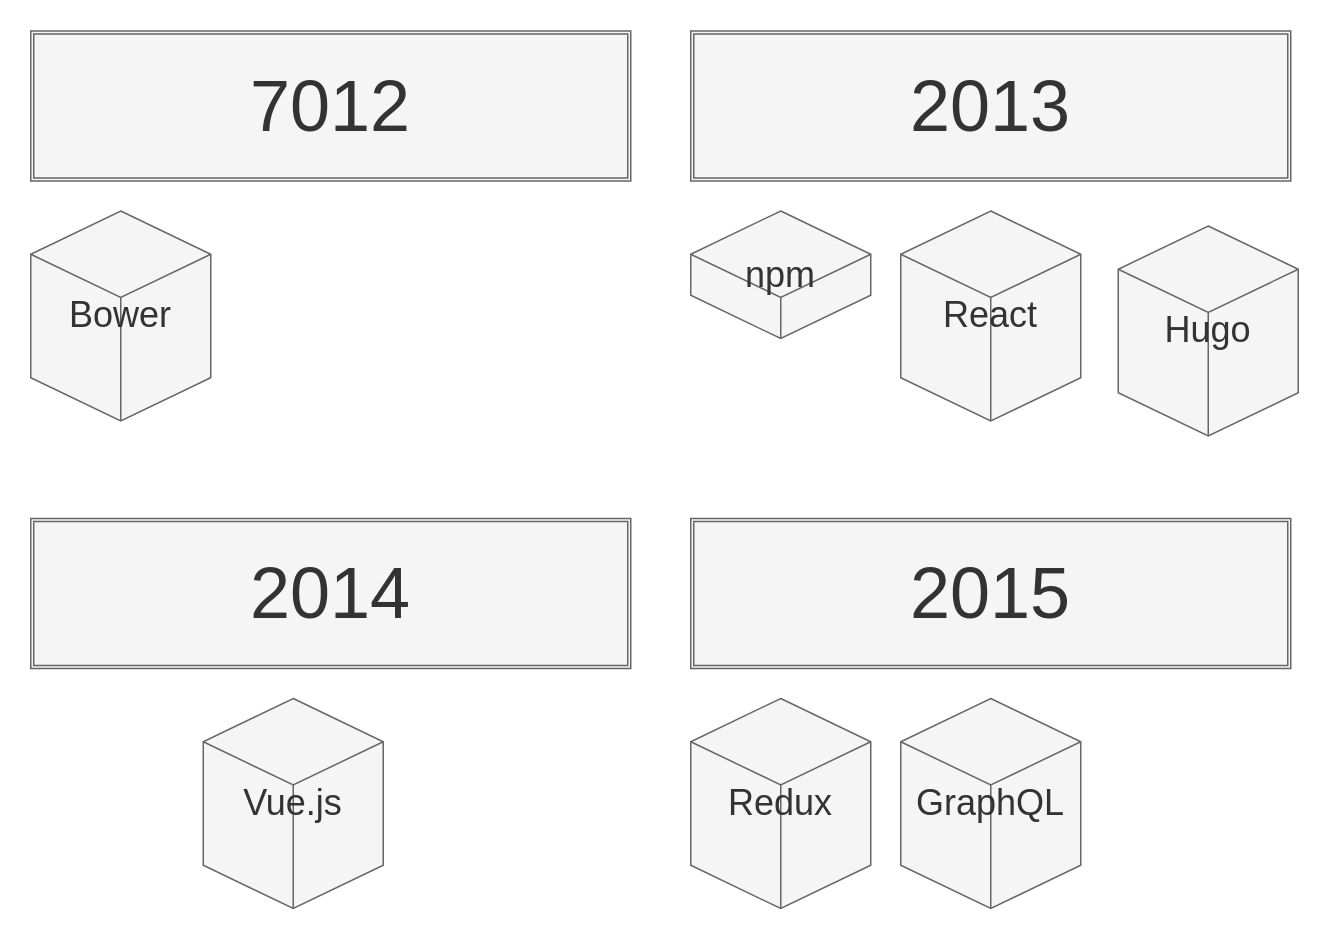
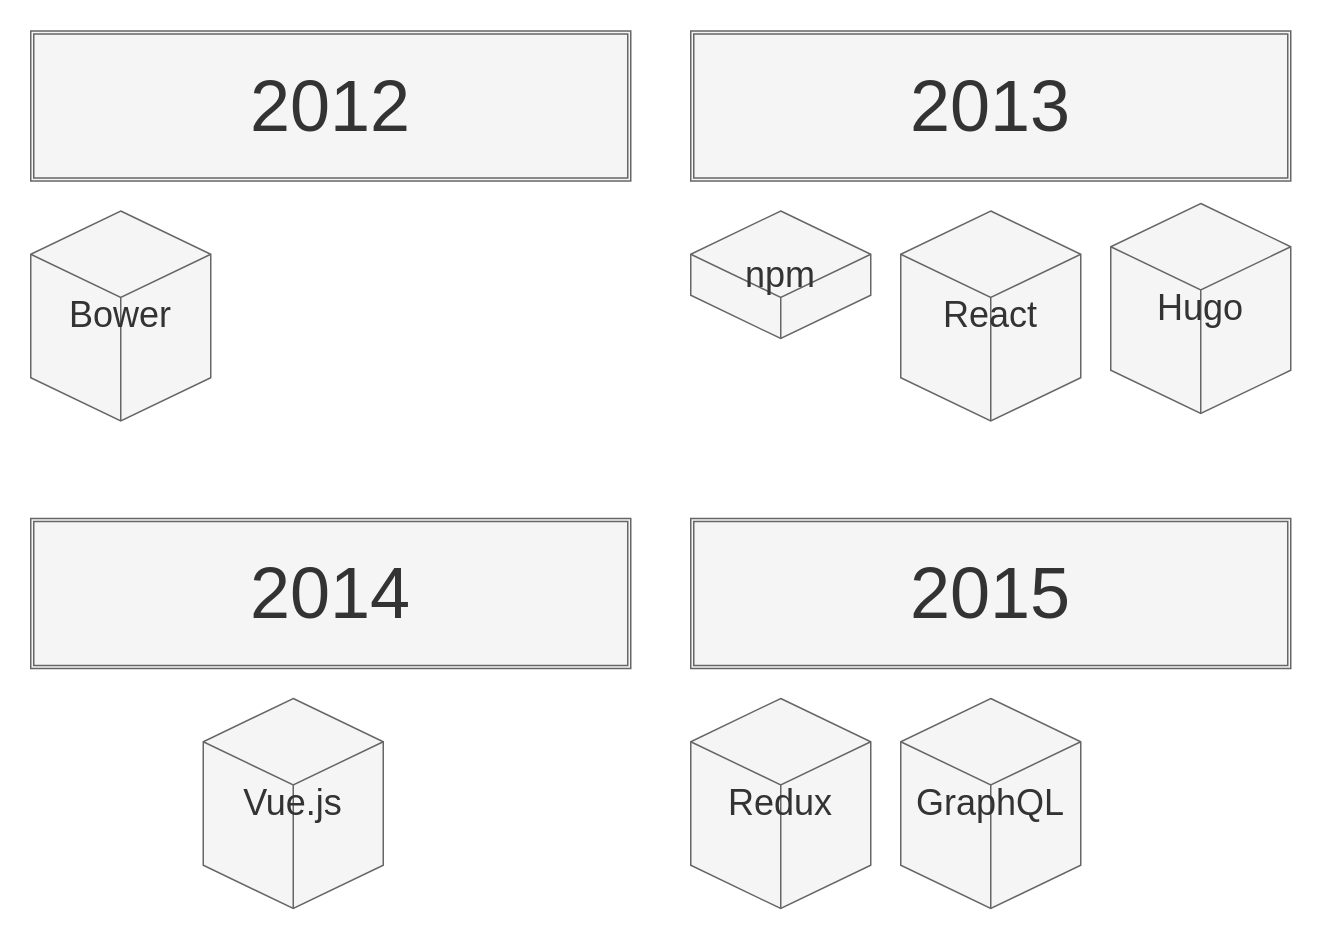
(331, 106) -> (331, 106)
(1208, 331) -> (1201, 308)
